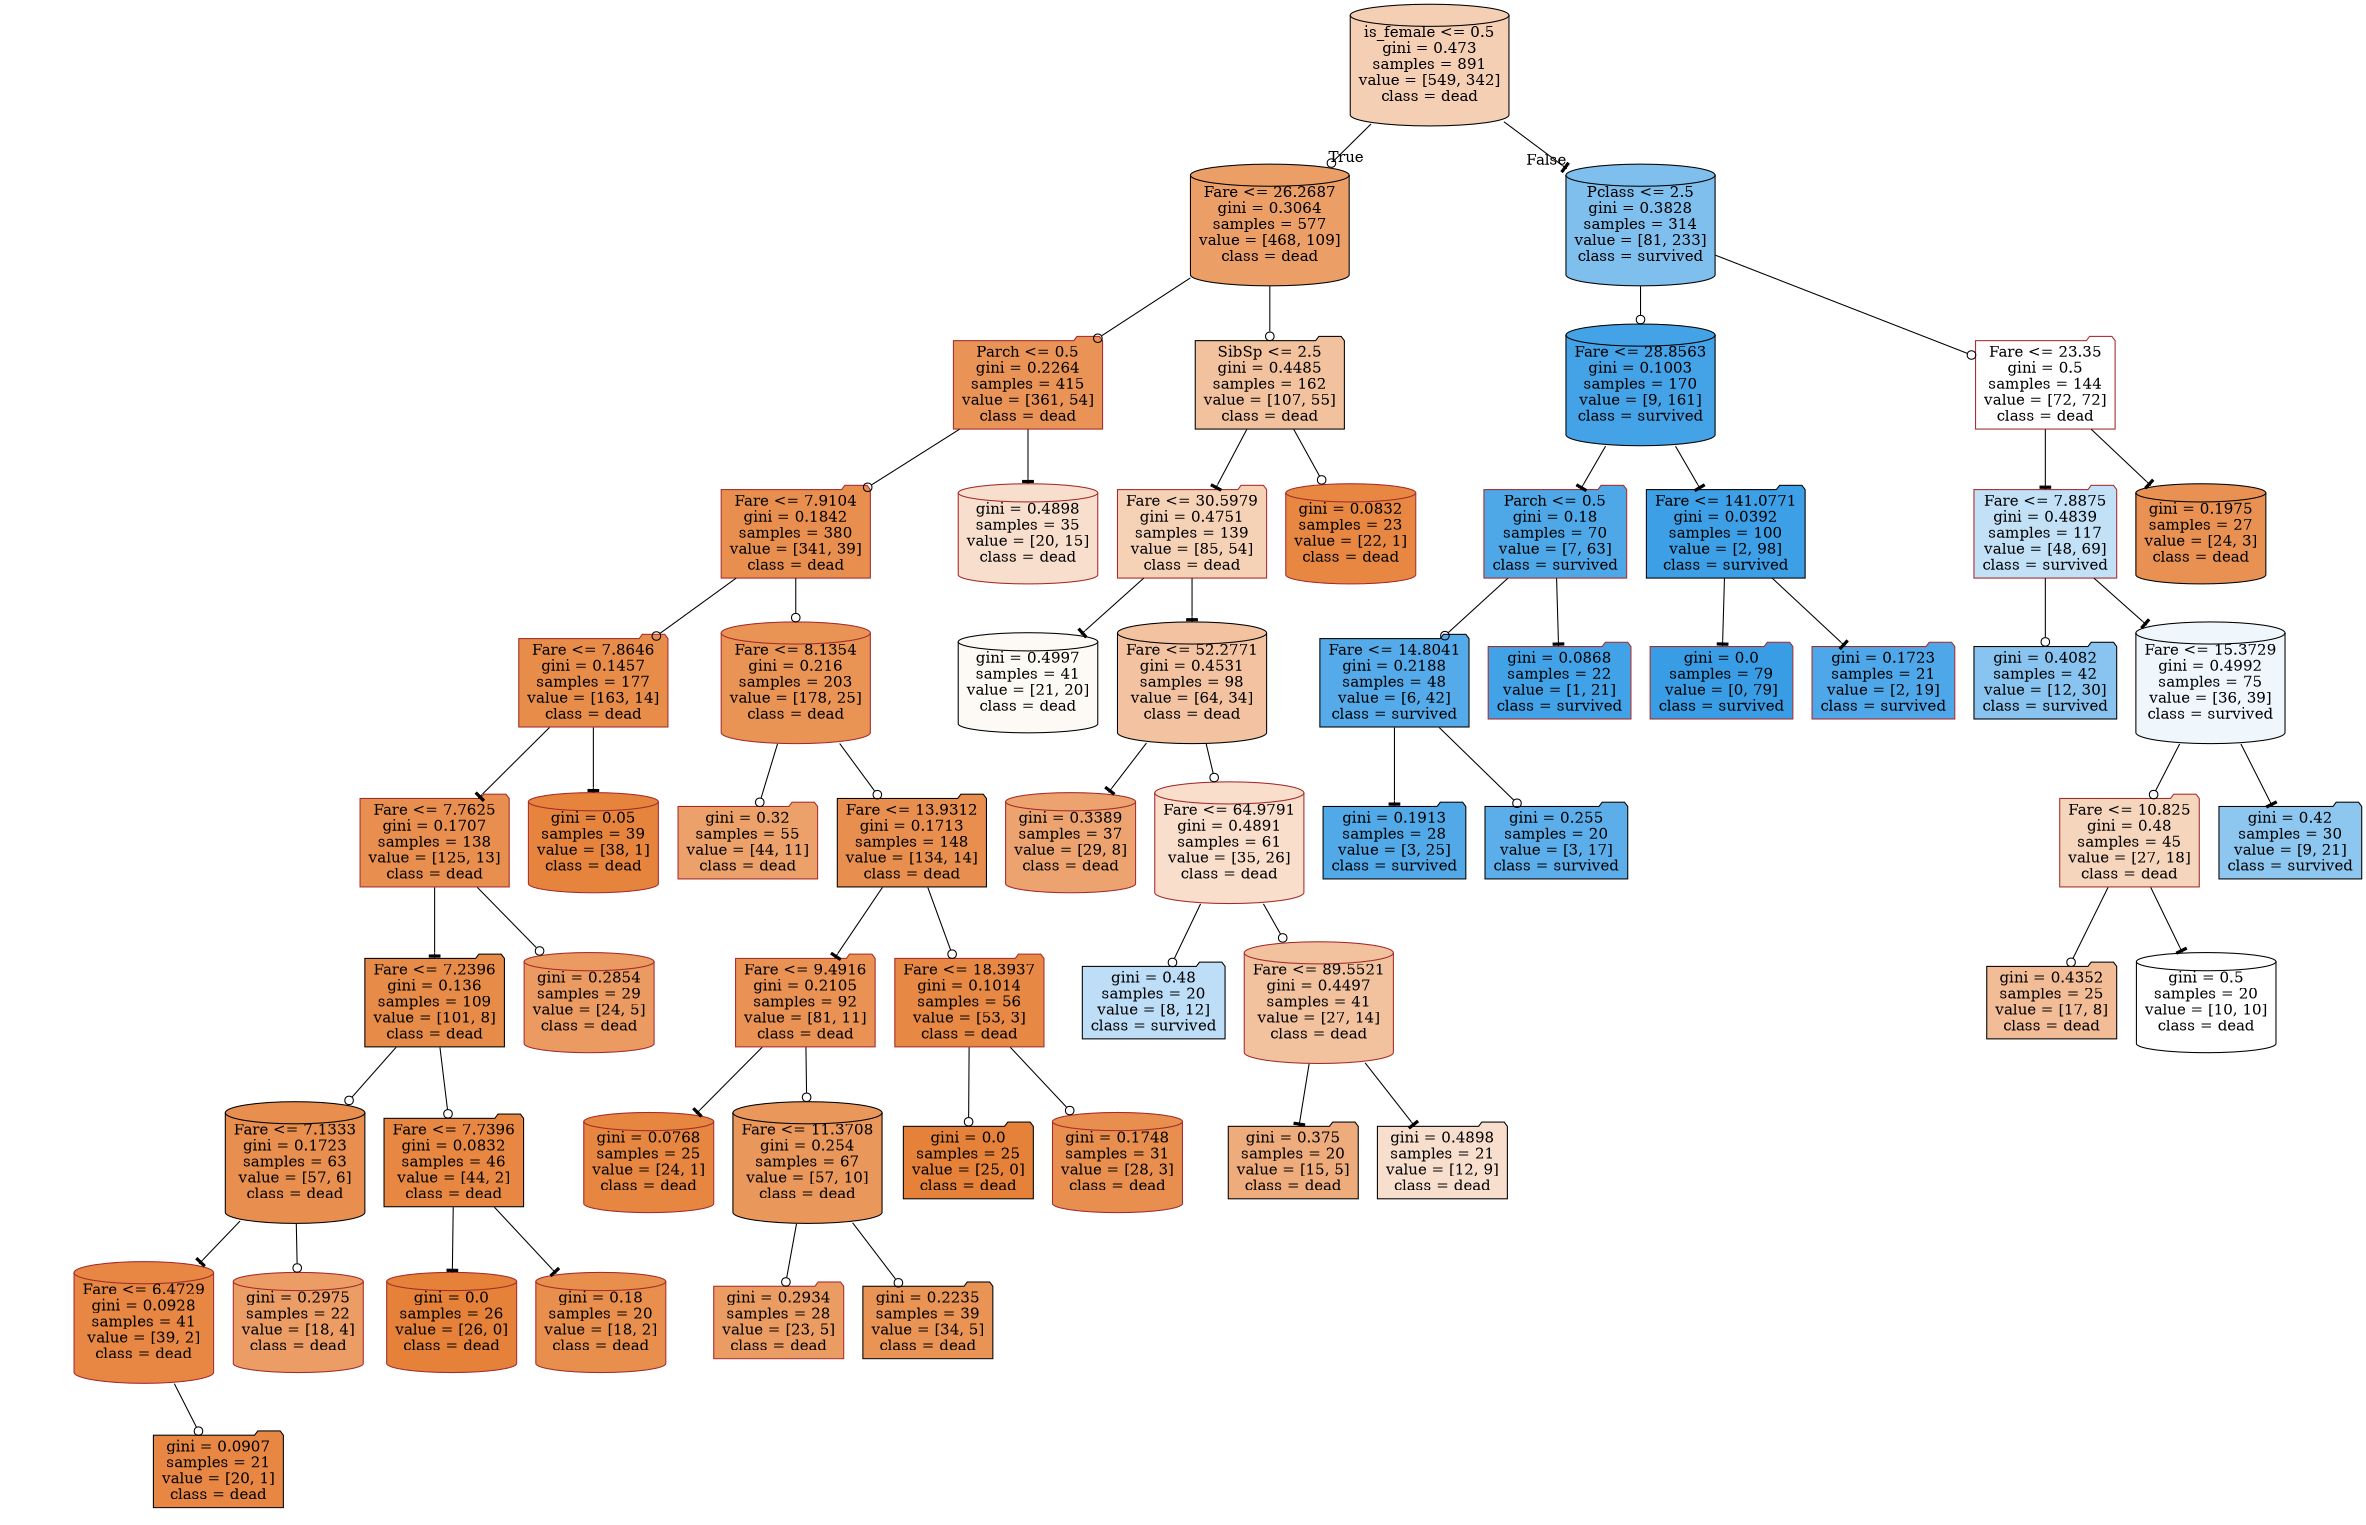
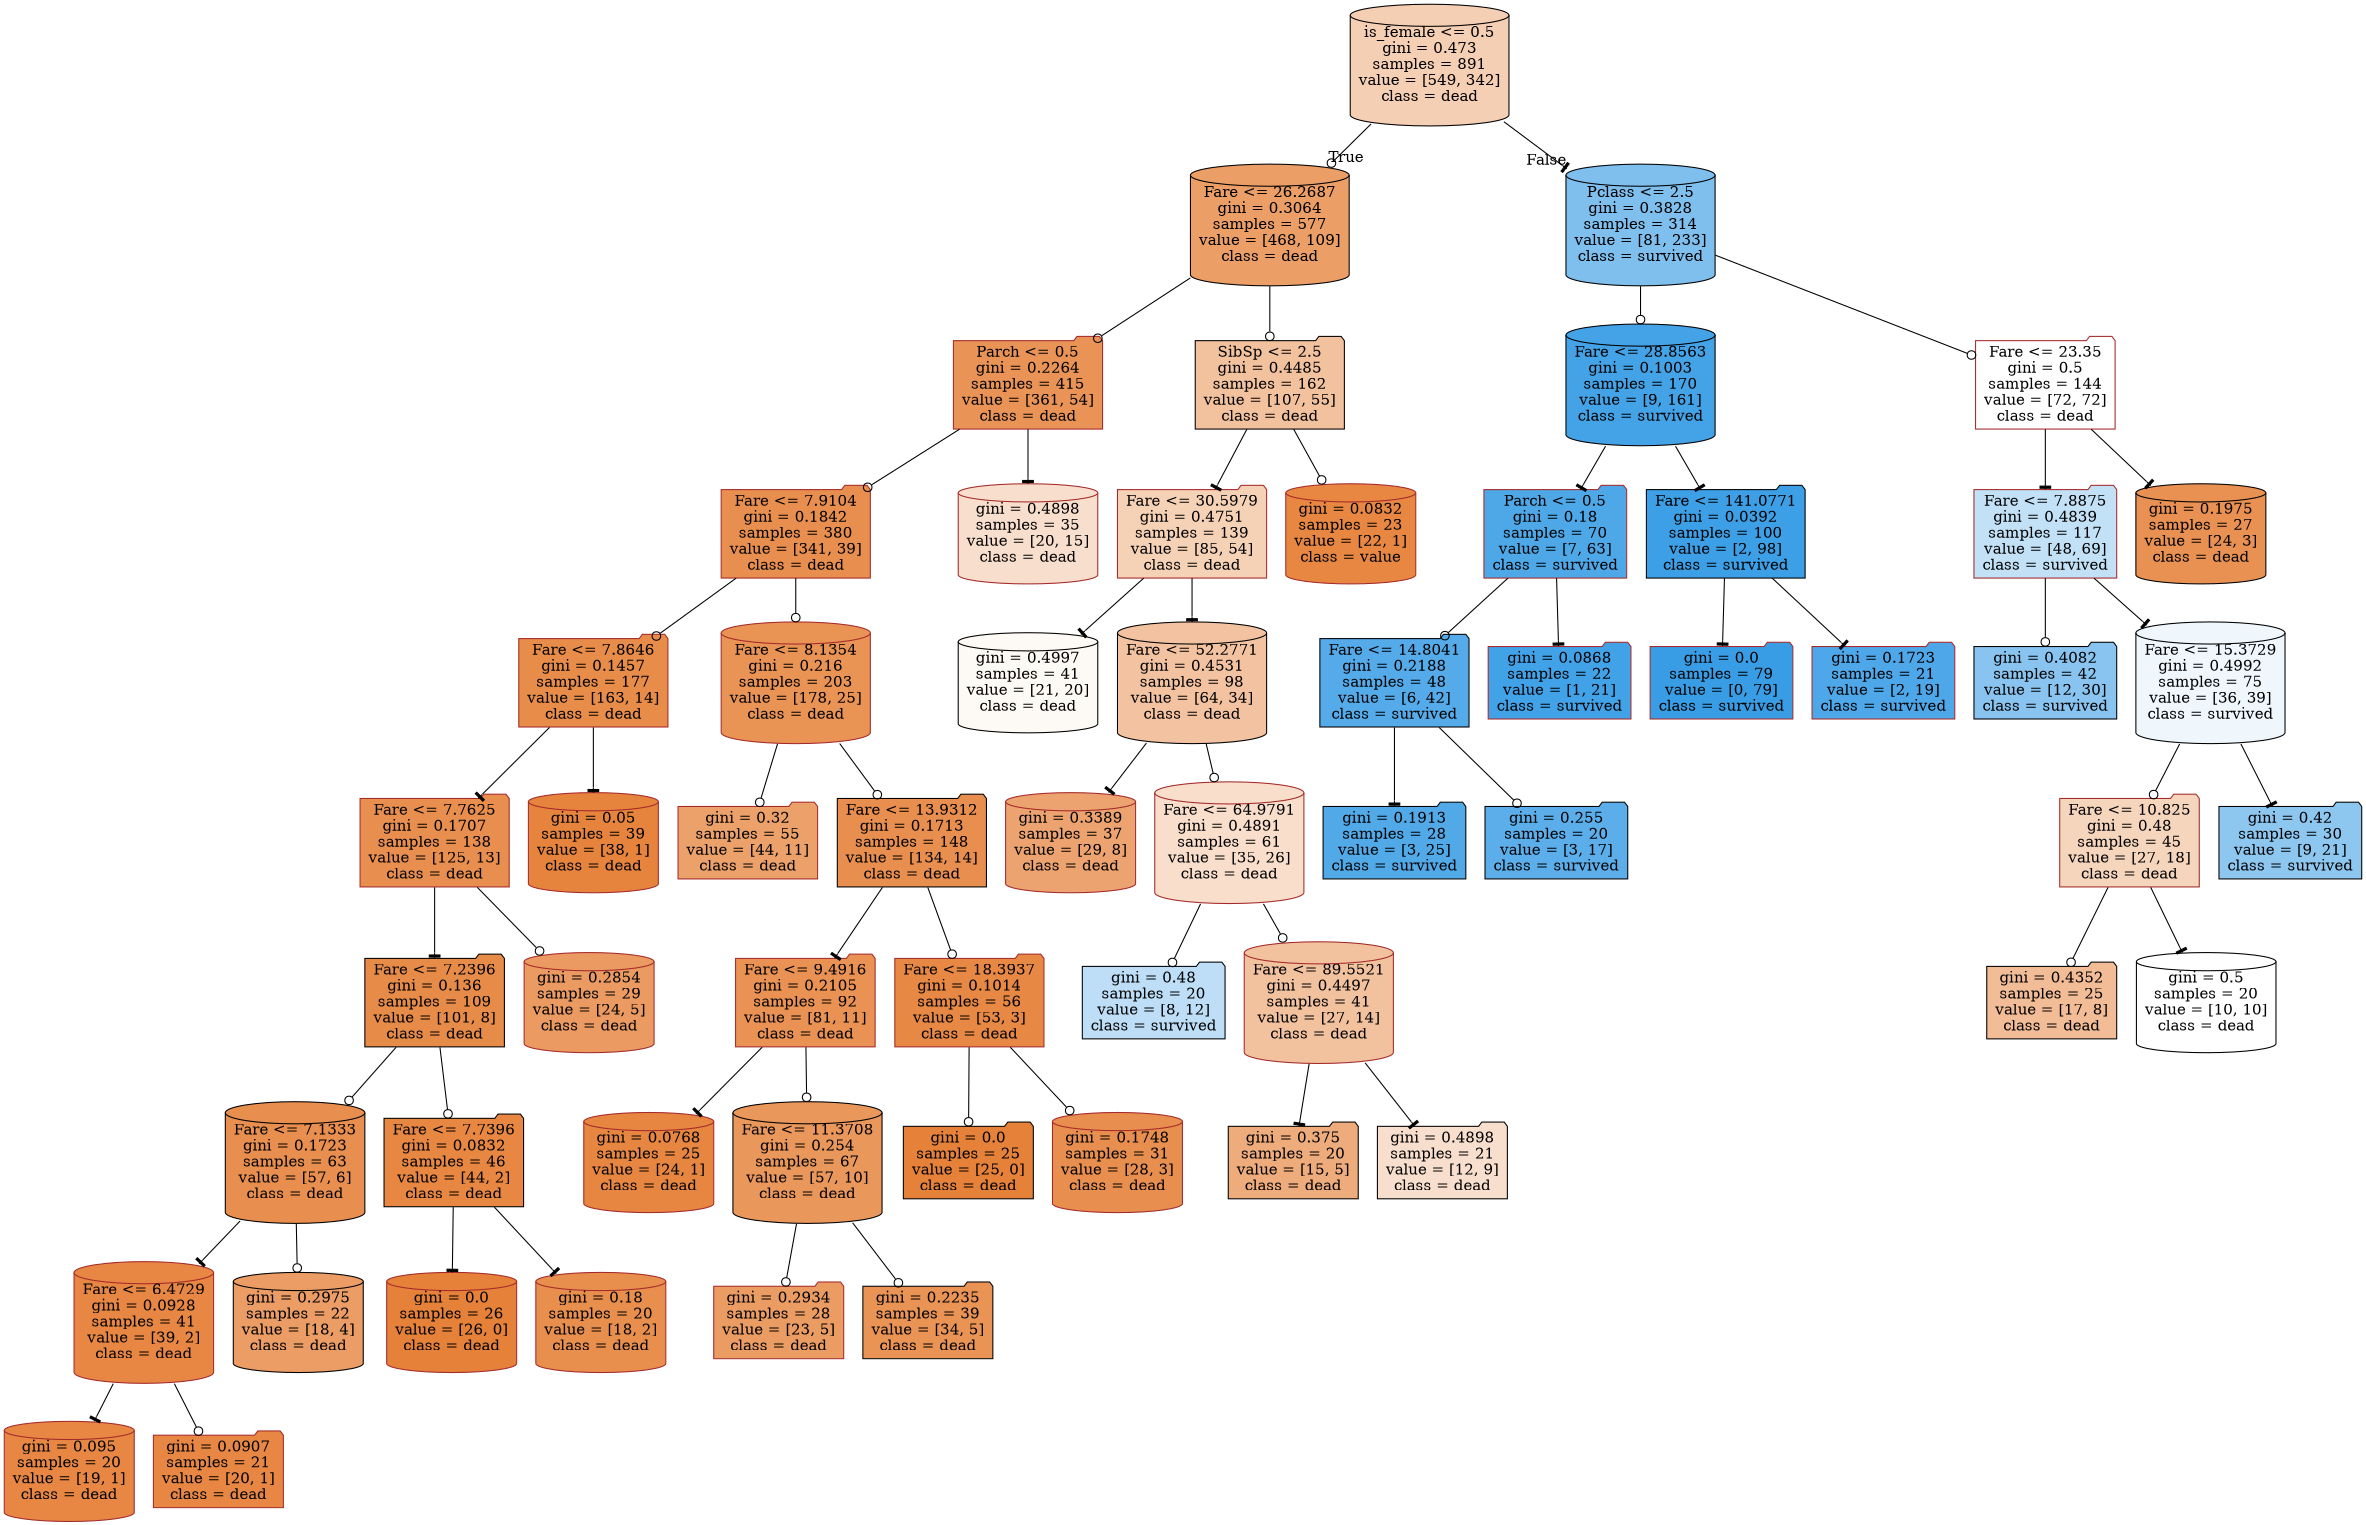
(1351, 534) -> (1351, 534)
(298, 1322) -> (298, 1322)
none -> (69, 1471)
(218, 1471) -> (218, 1471)
